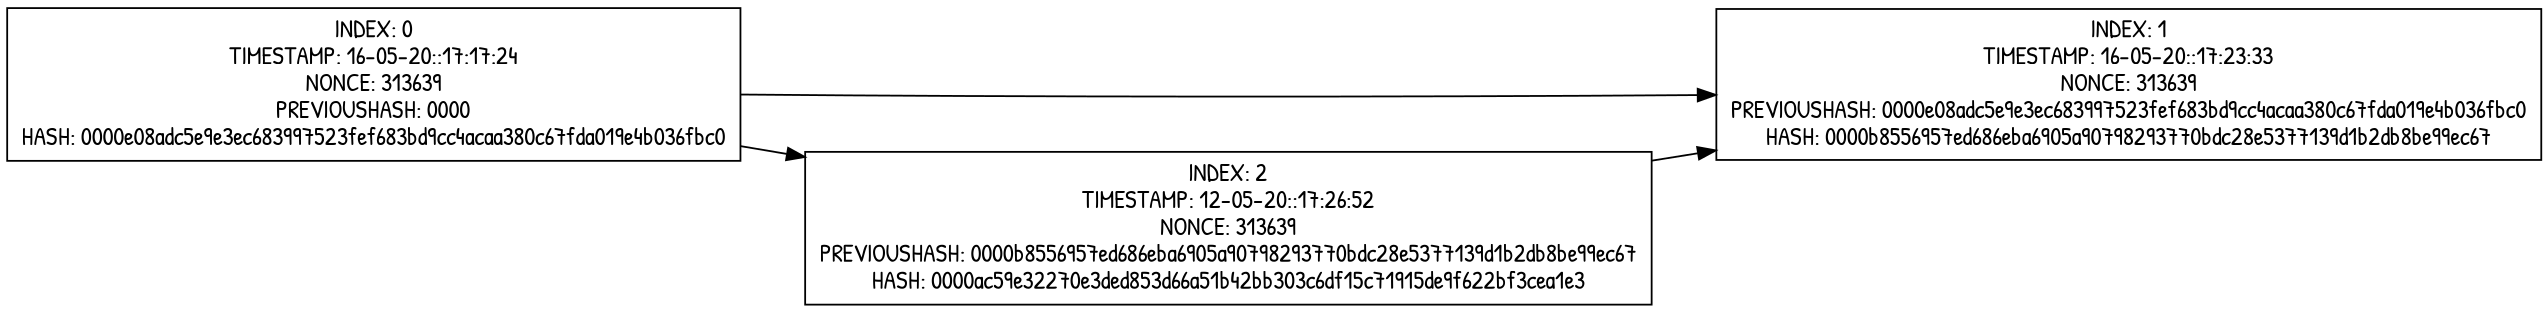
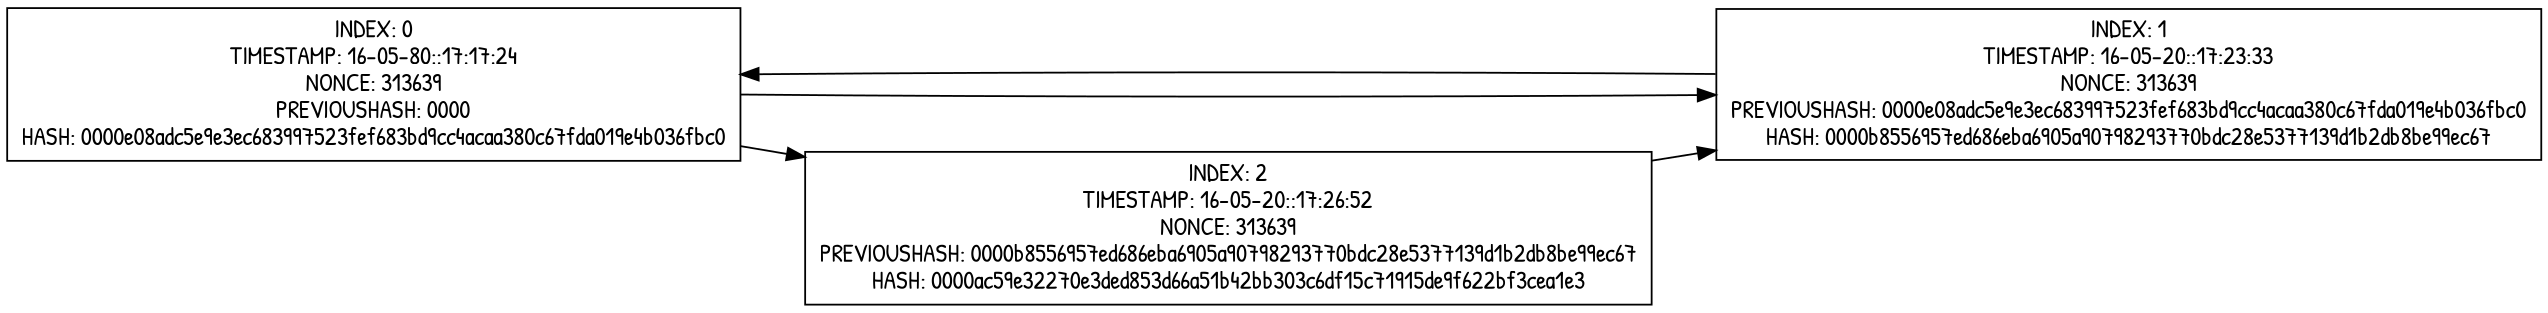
(374, 57) -> (374, 57)
none -> (1237, 72)
(1228, 200) -> (1228, 200)
